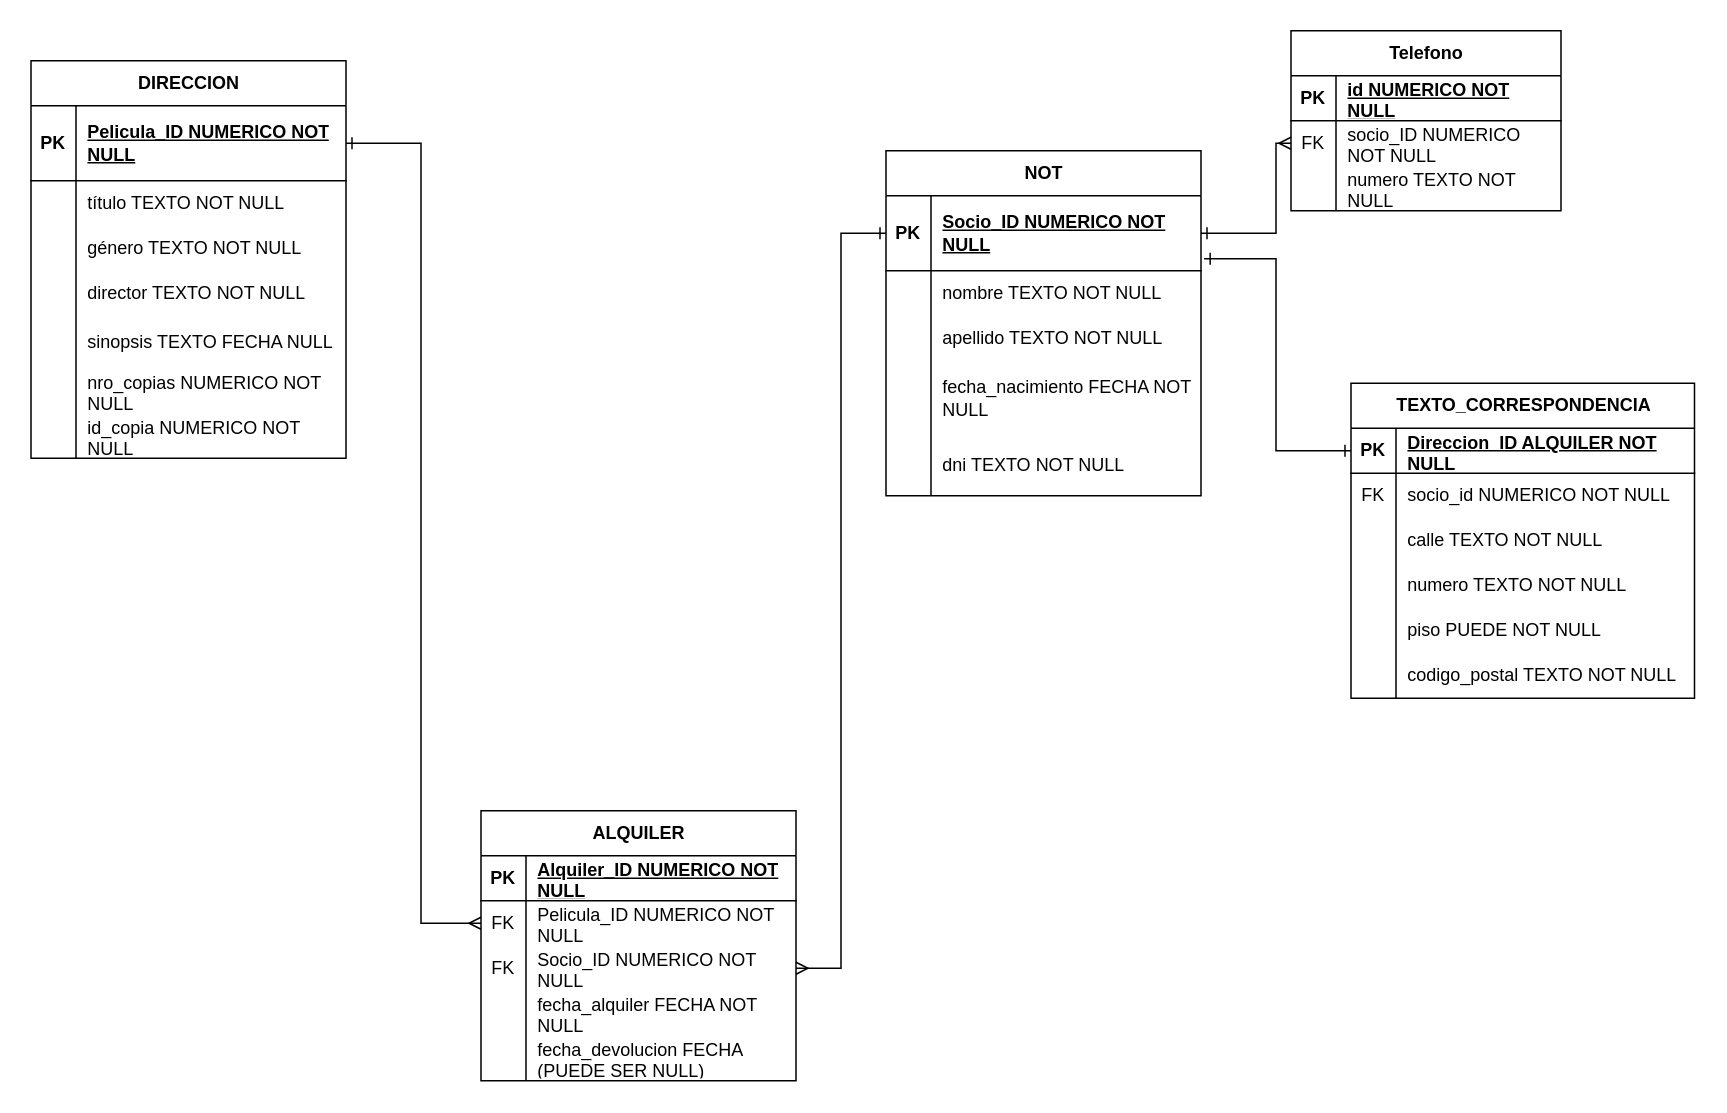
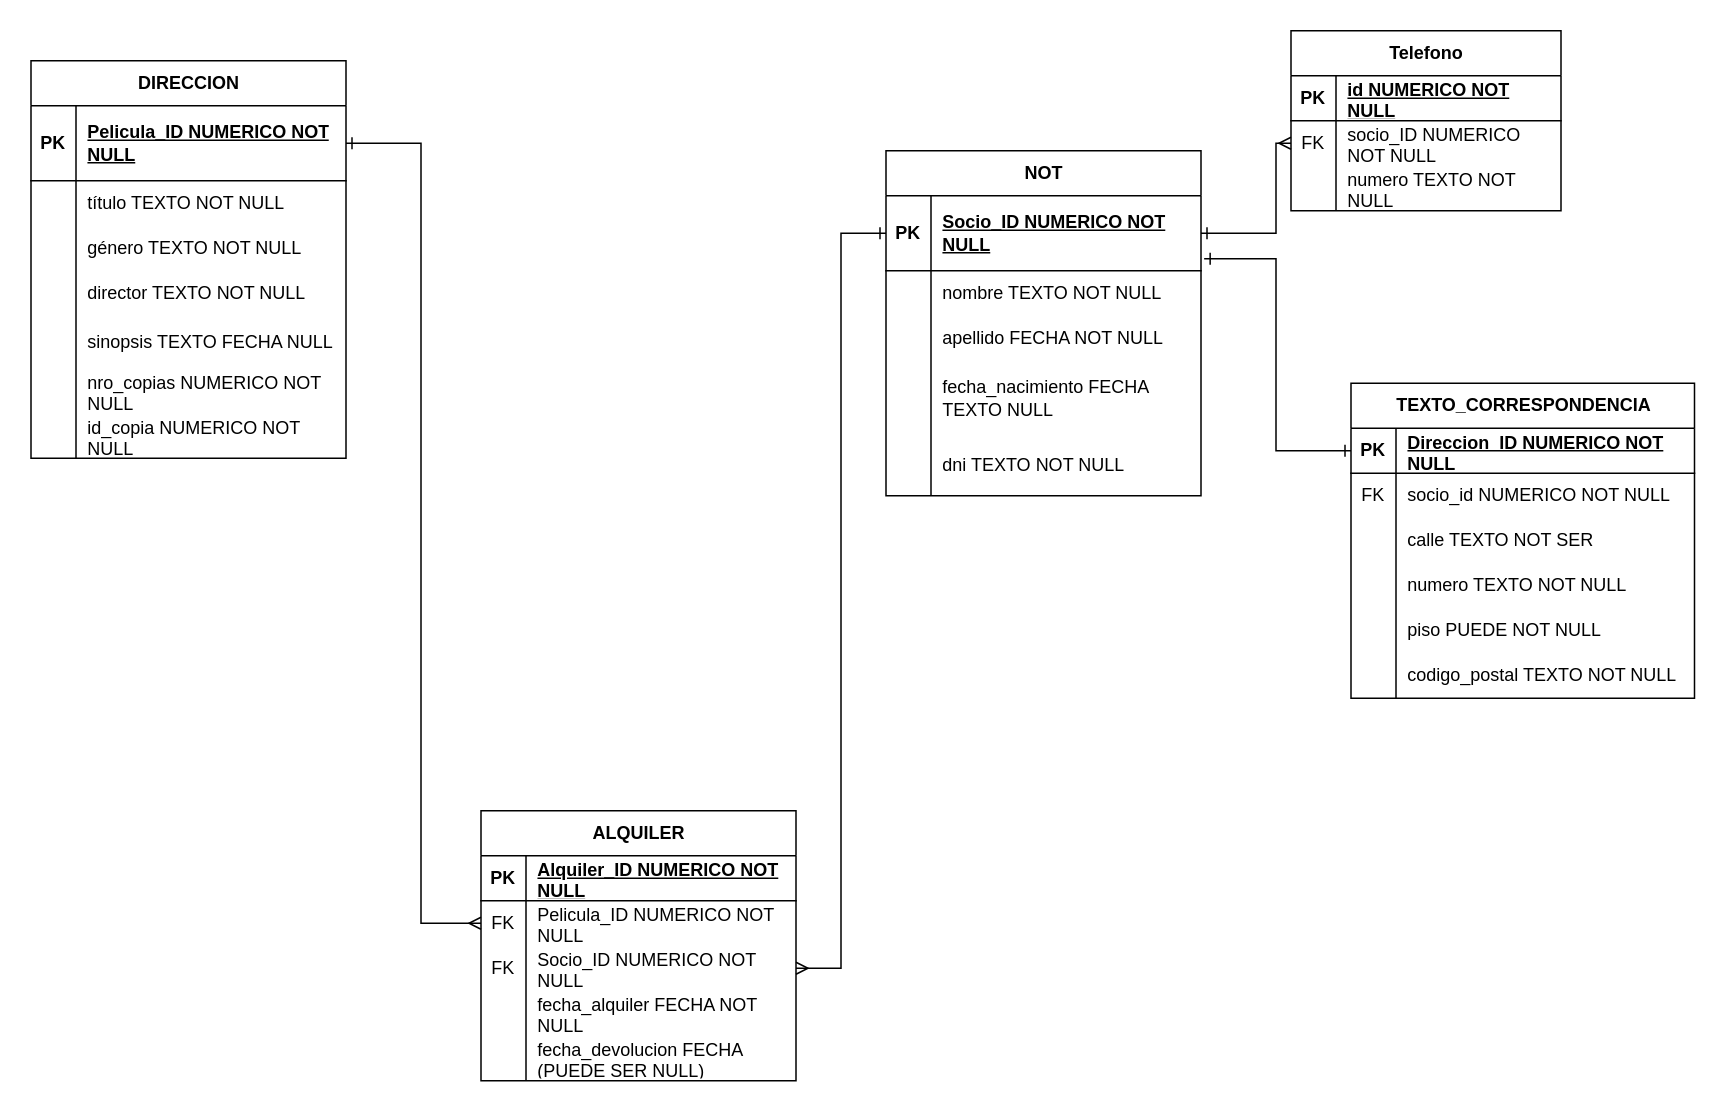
(1045, 338) -> (1045, 338)
(1072, 398) -> (1072, 398)
(1547, 451) -> (1547, 451)
(1497, 541) -> (1492, 541)
